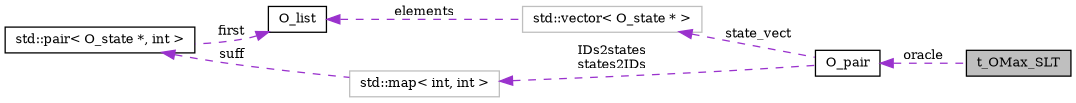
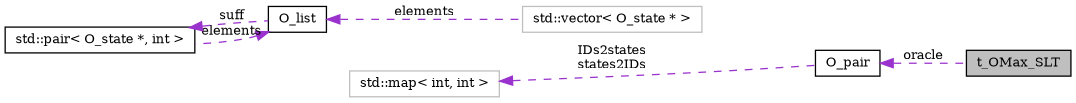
(232, 32) -> (232, 32)
(753, 46) -> none
(262, 68) -> (235, 23)
